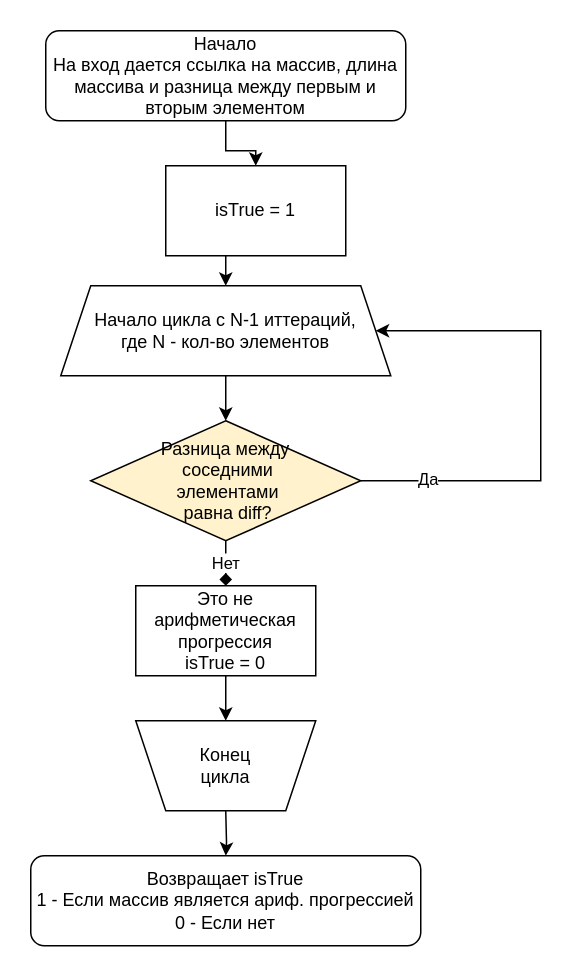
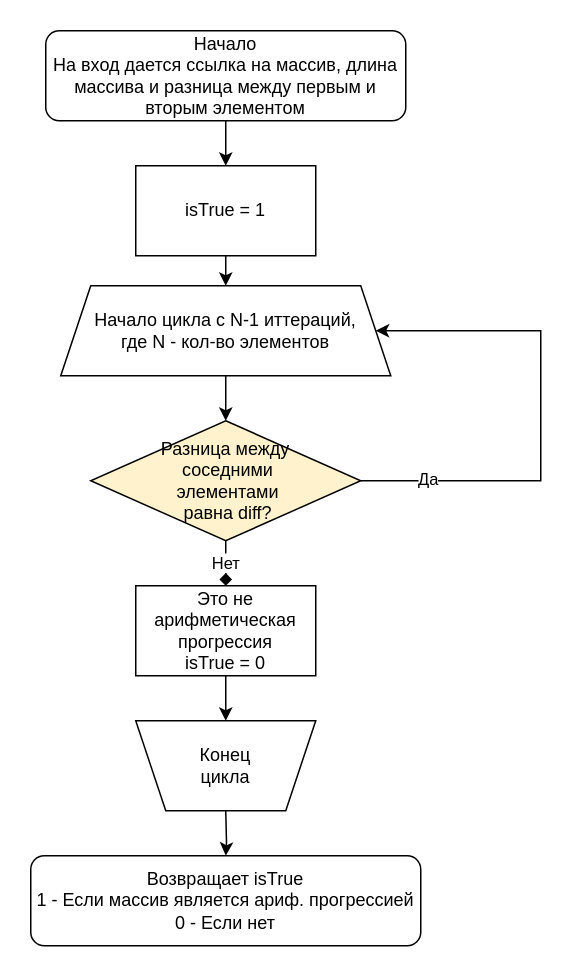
(256, 211) -> (226, 211)
